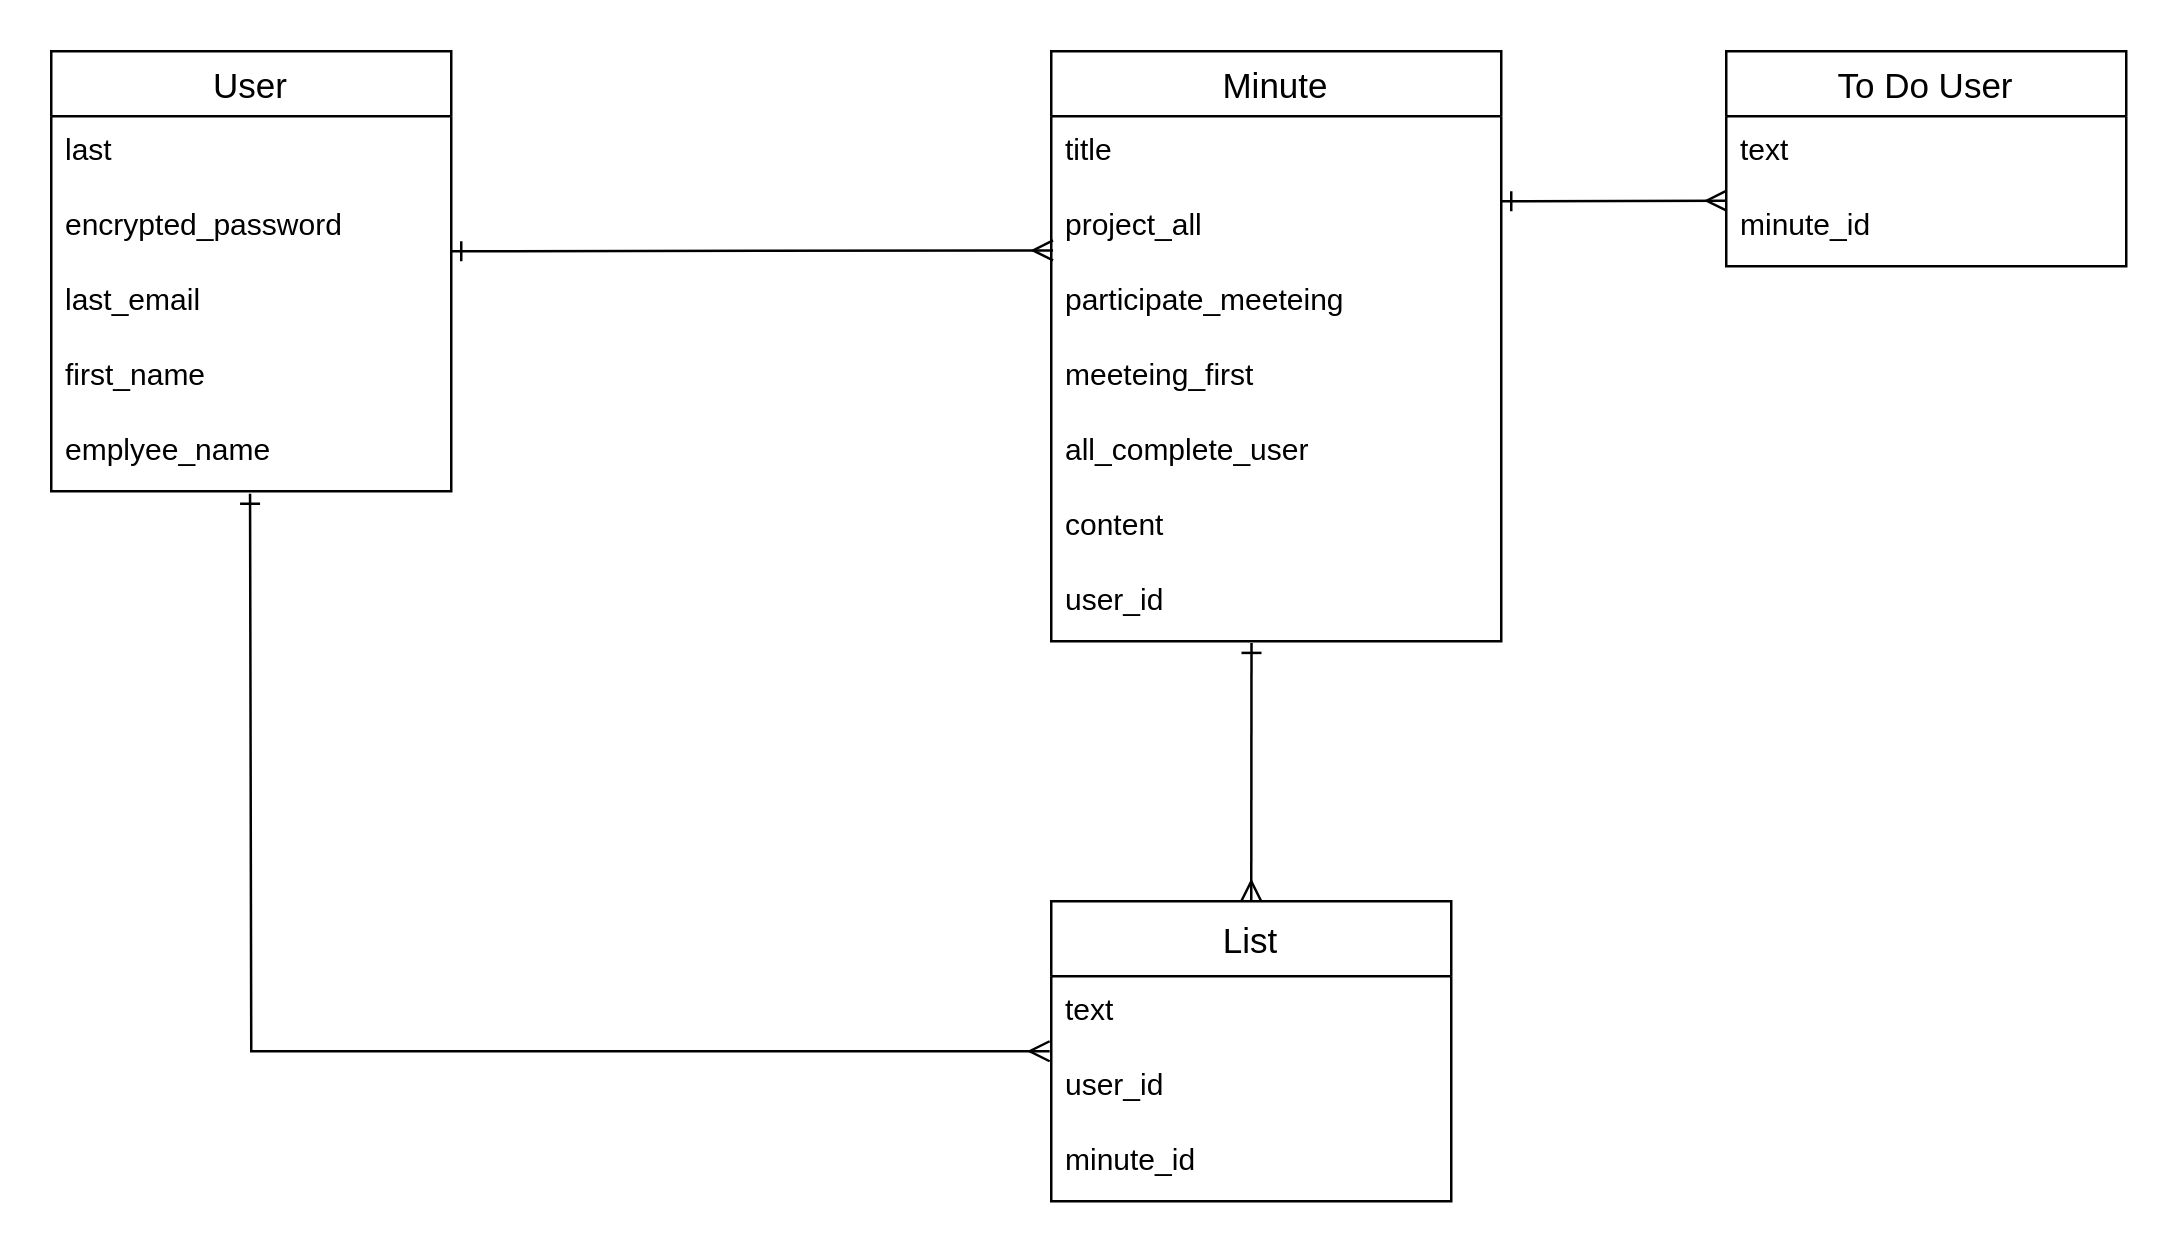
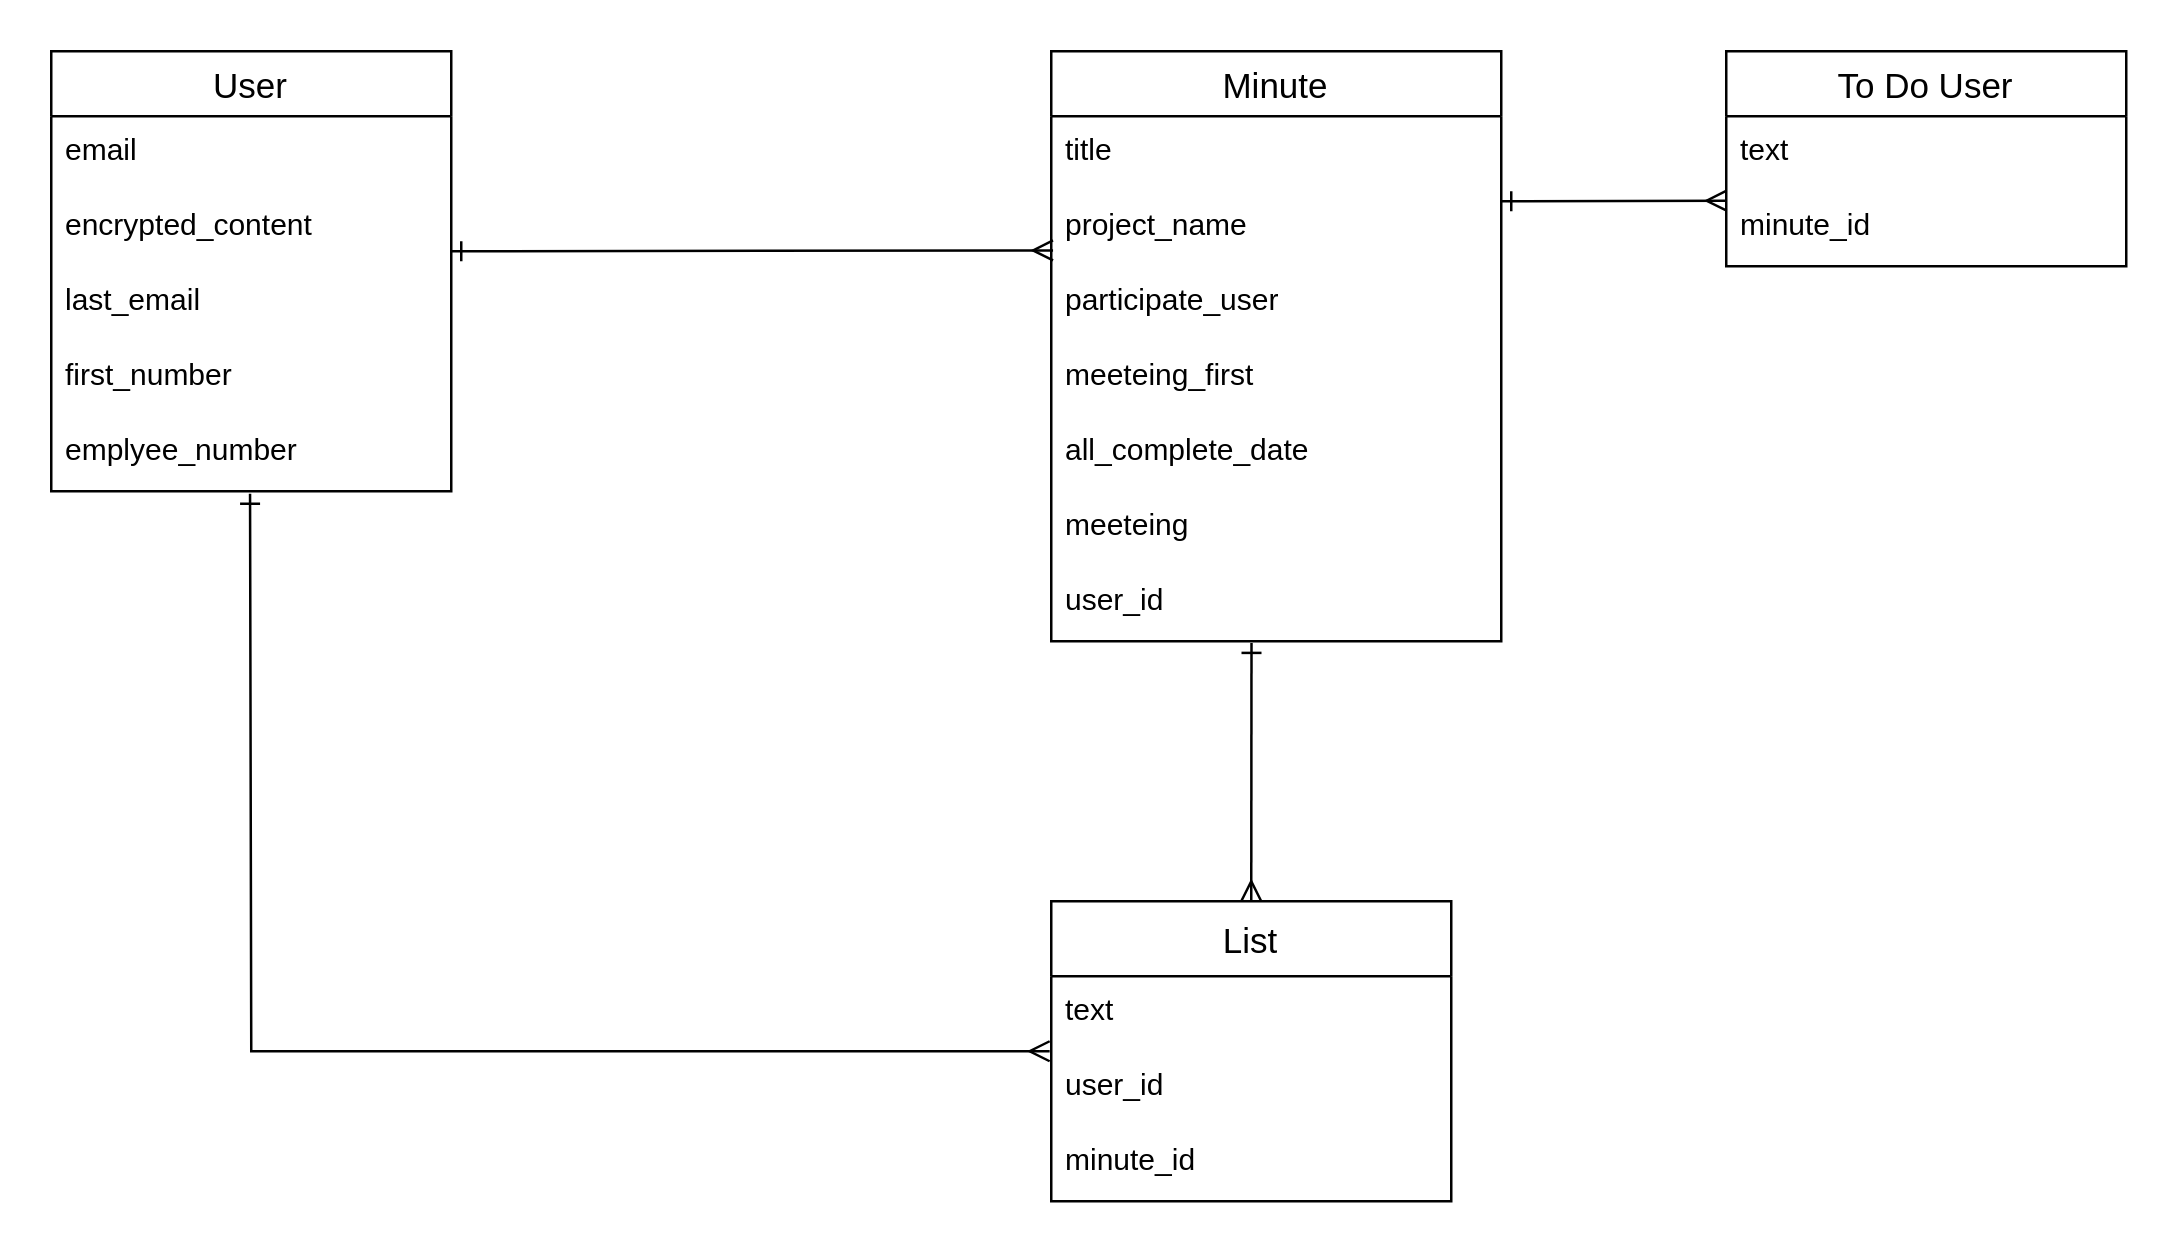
(95, 150) -> (99, 150)
(216, 225) -> (208, 225)
(1150, 225) -> (1166, 225)
(1221, 300) -> (1192, 300)
(145, 375) -> (162, 375)
(162, 450) -> (179, 450)
(1196, 450) -> (1196, 450)
(1124, 525) -> (1128, 525)
